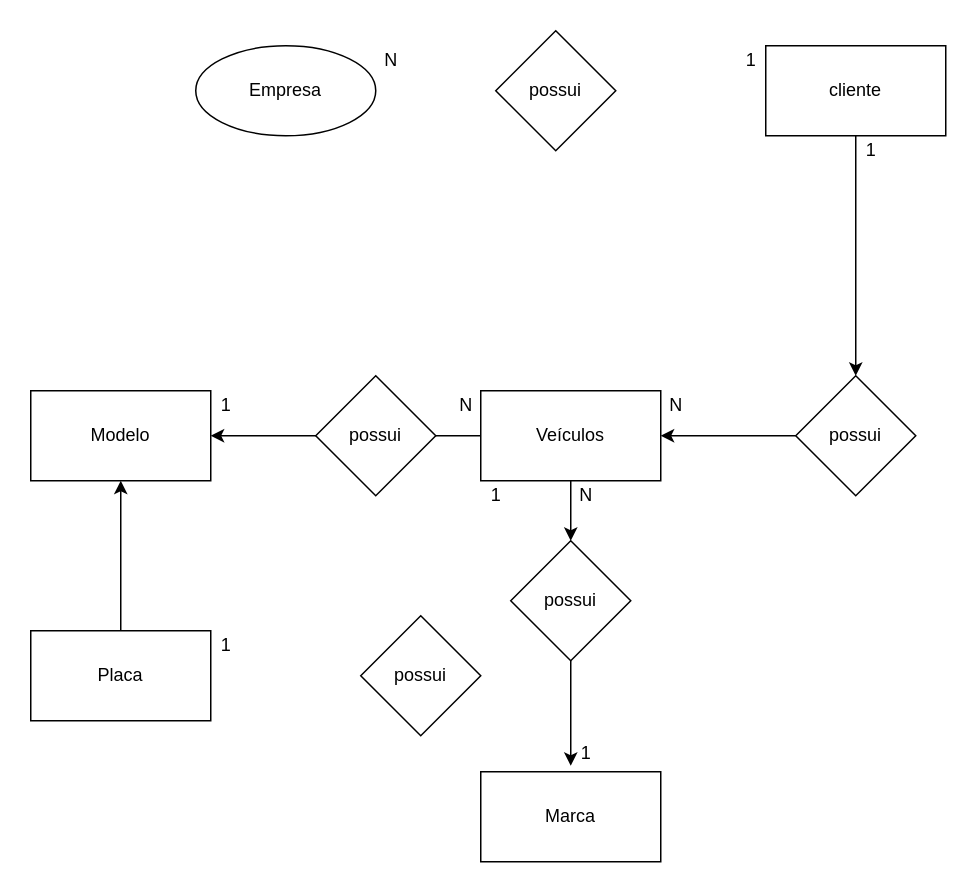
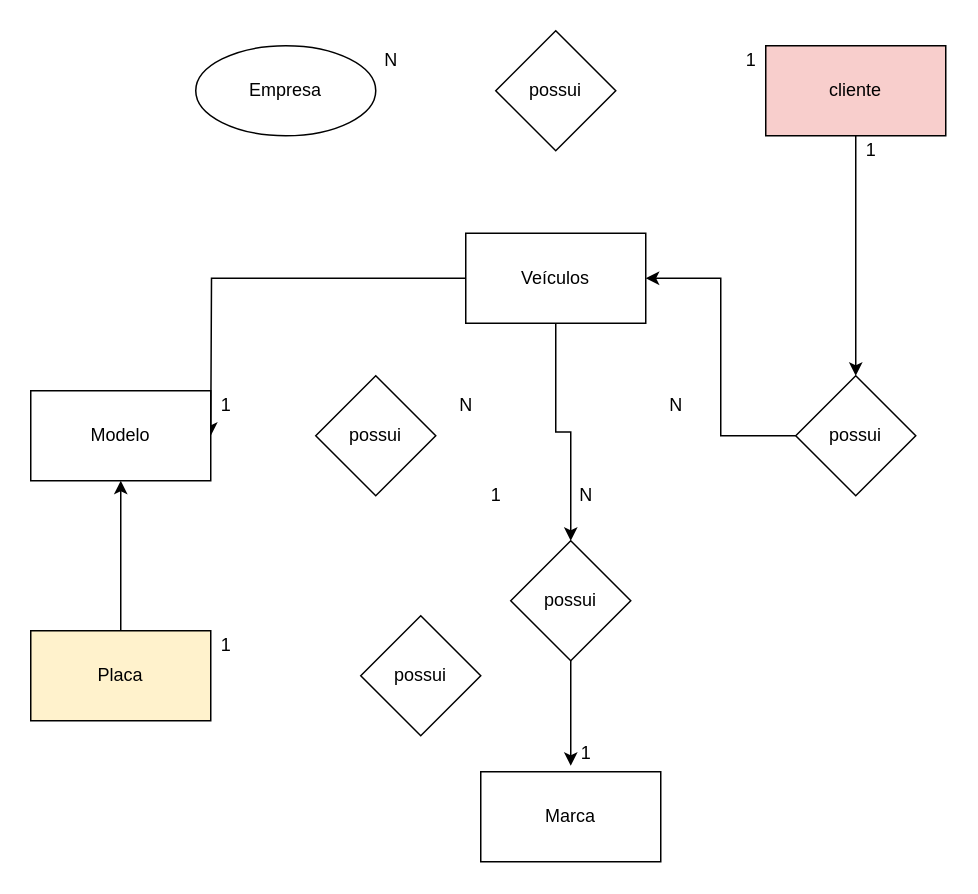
(856, 91) -> (856, 91)
(571, 436) -> (556, 278)
(121, 676) -> (121, 676)
